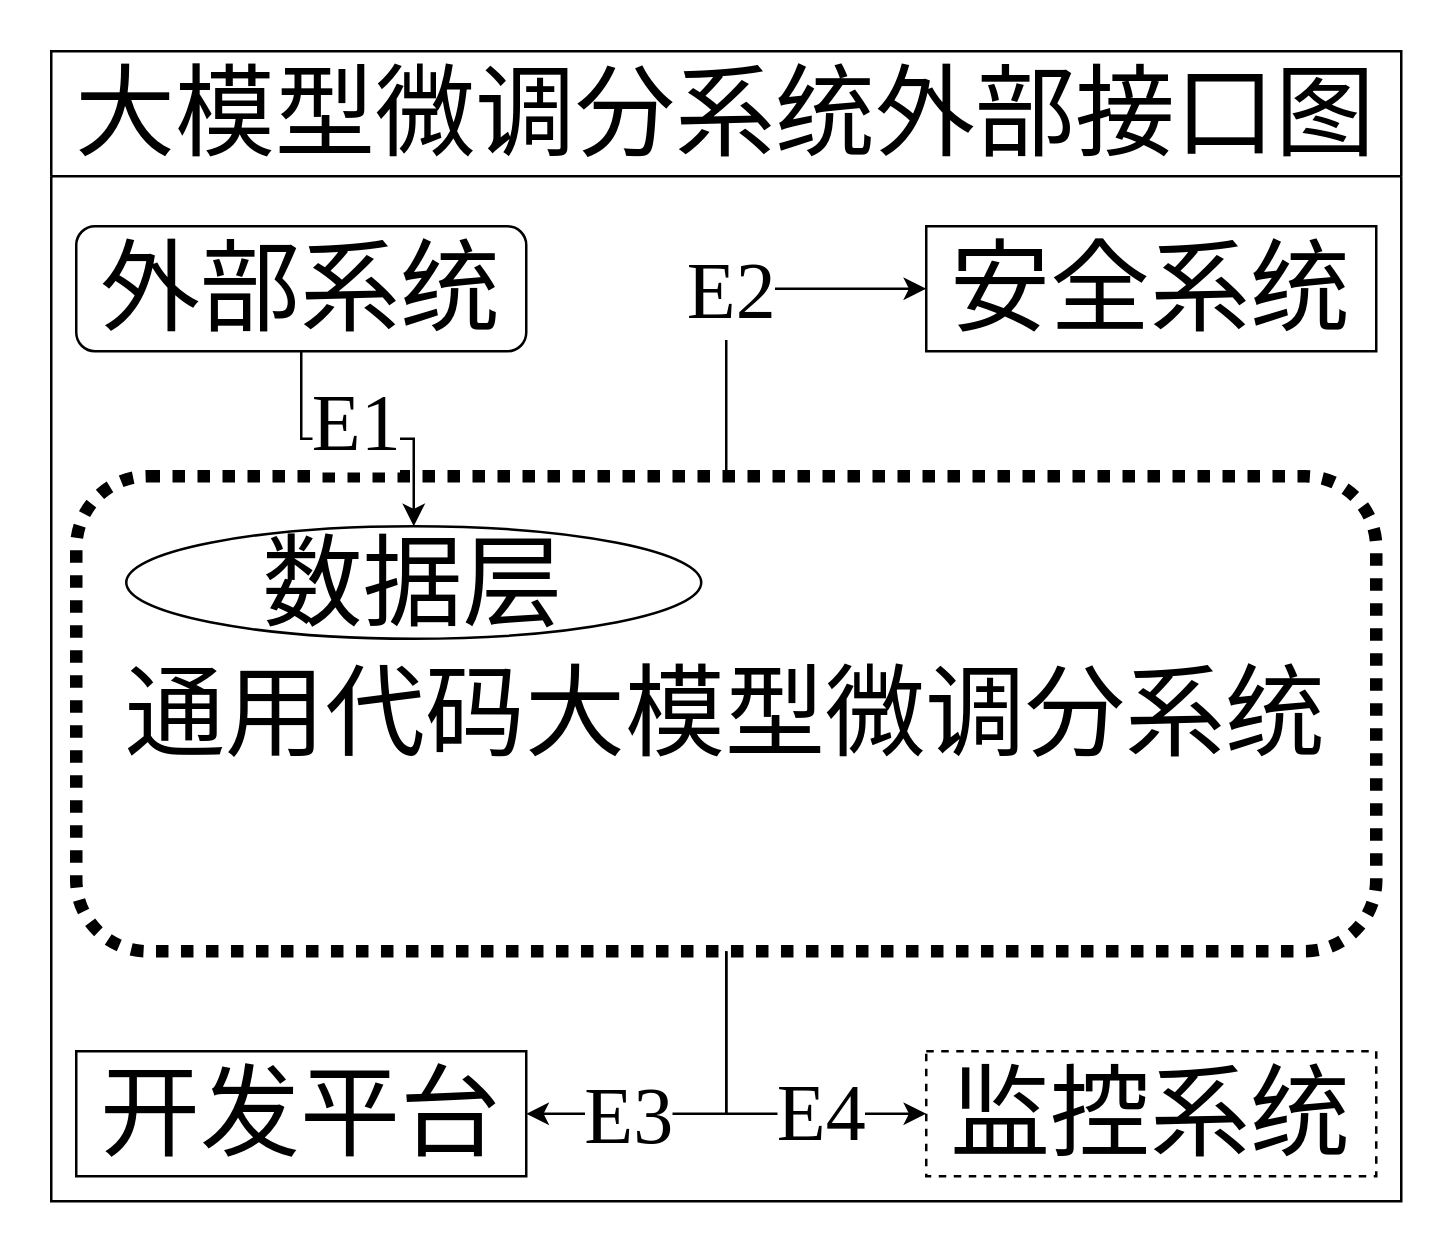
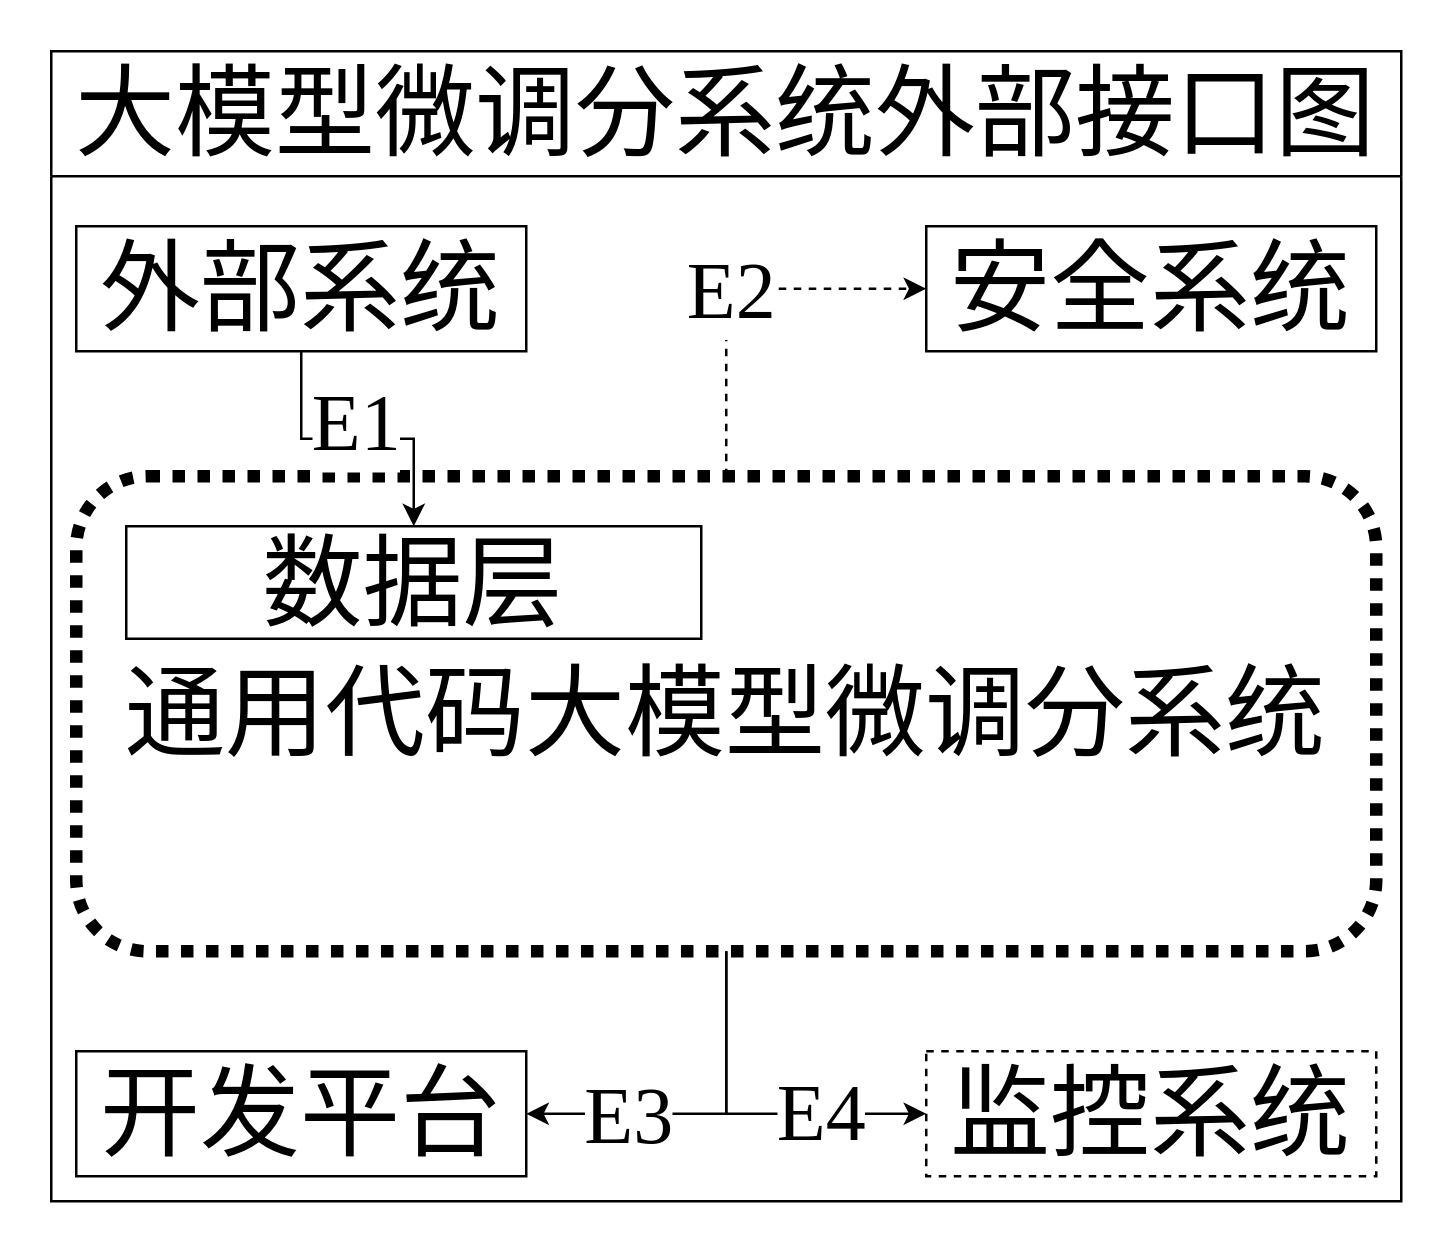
(301, 289) -> (301, 289)
(840, 289) -> (840, 289)
(414, 583) -> (414, 583)
